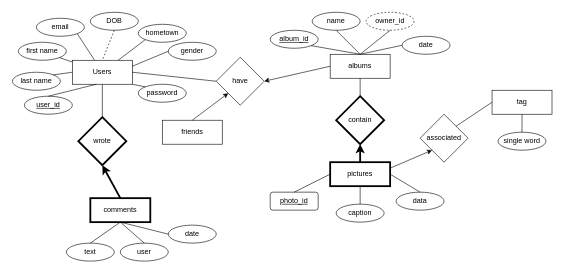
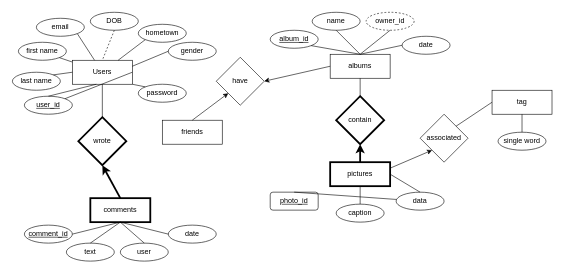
(173, 77) -> (99, 86)
(311, 184) -> (346, 196)
none -> (93, 229)
none -> (48, 234)
